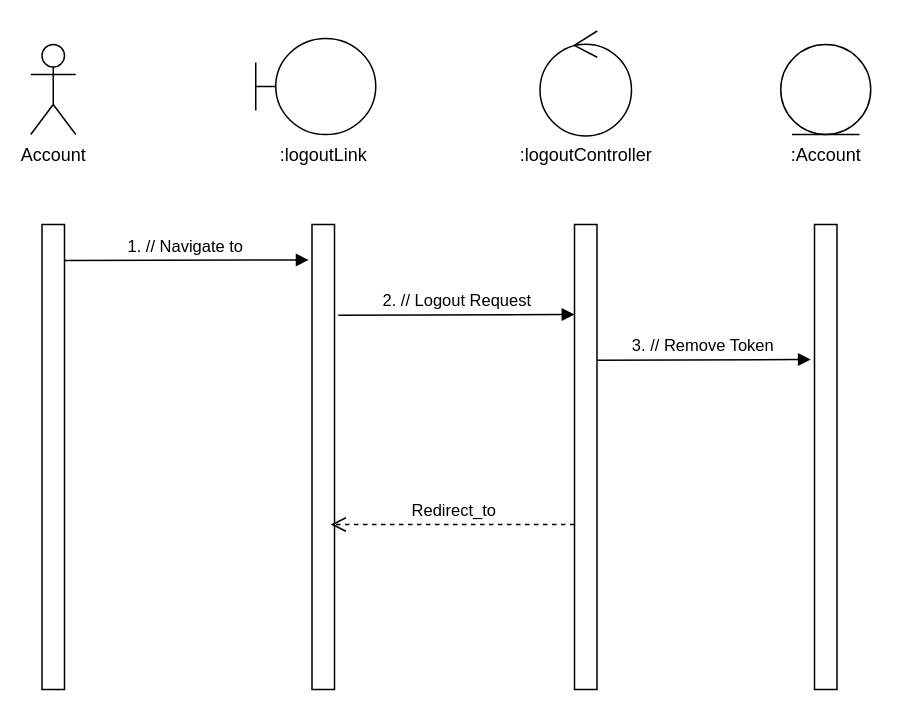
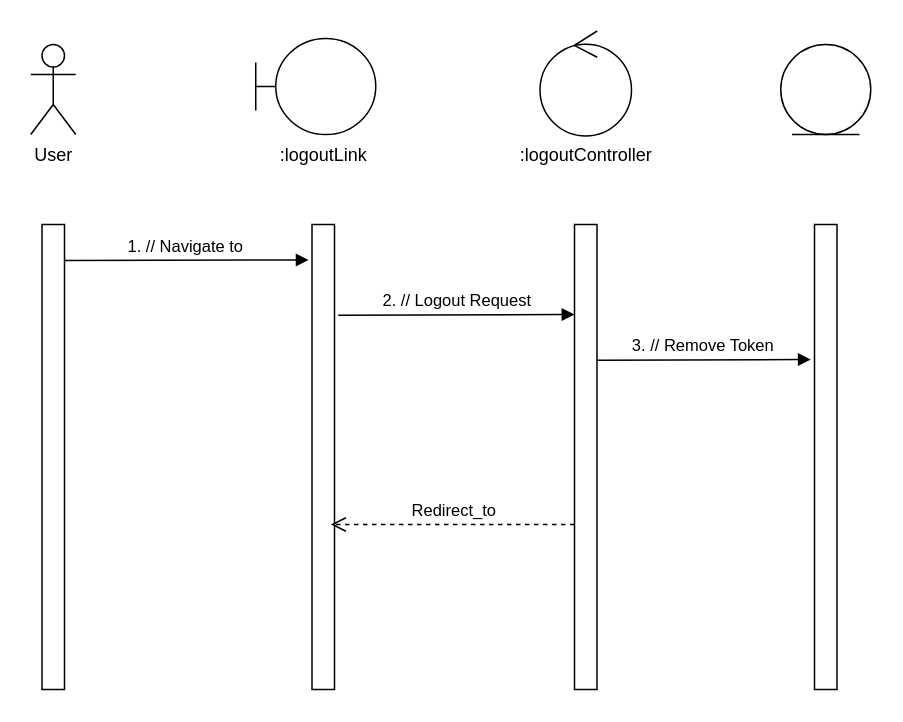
(826, 155) -> none
(54, 156) -> (54, 156)
